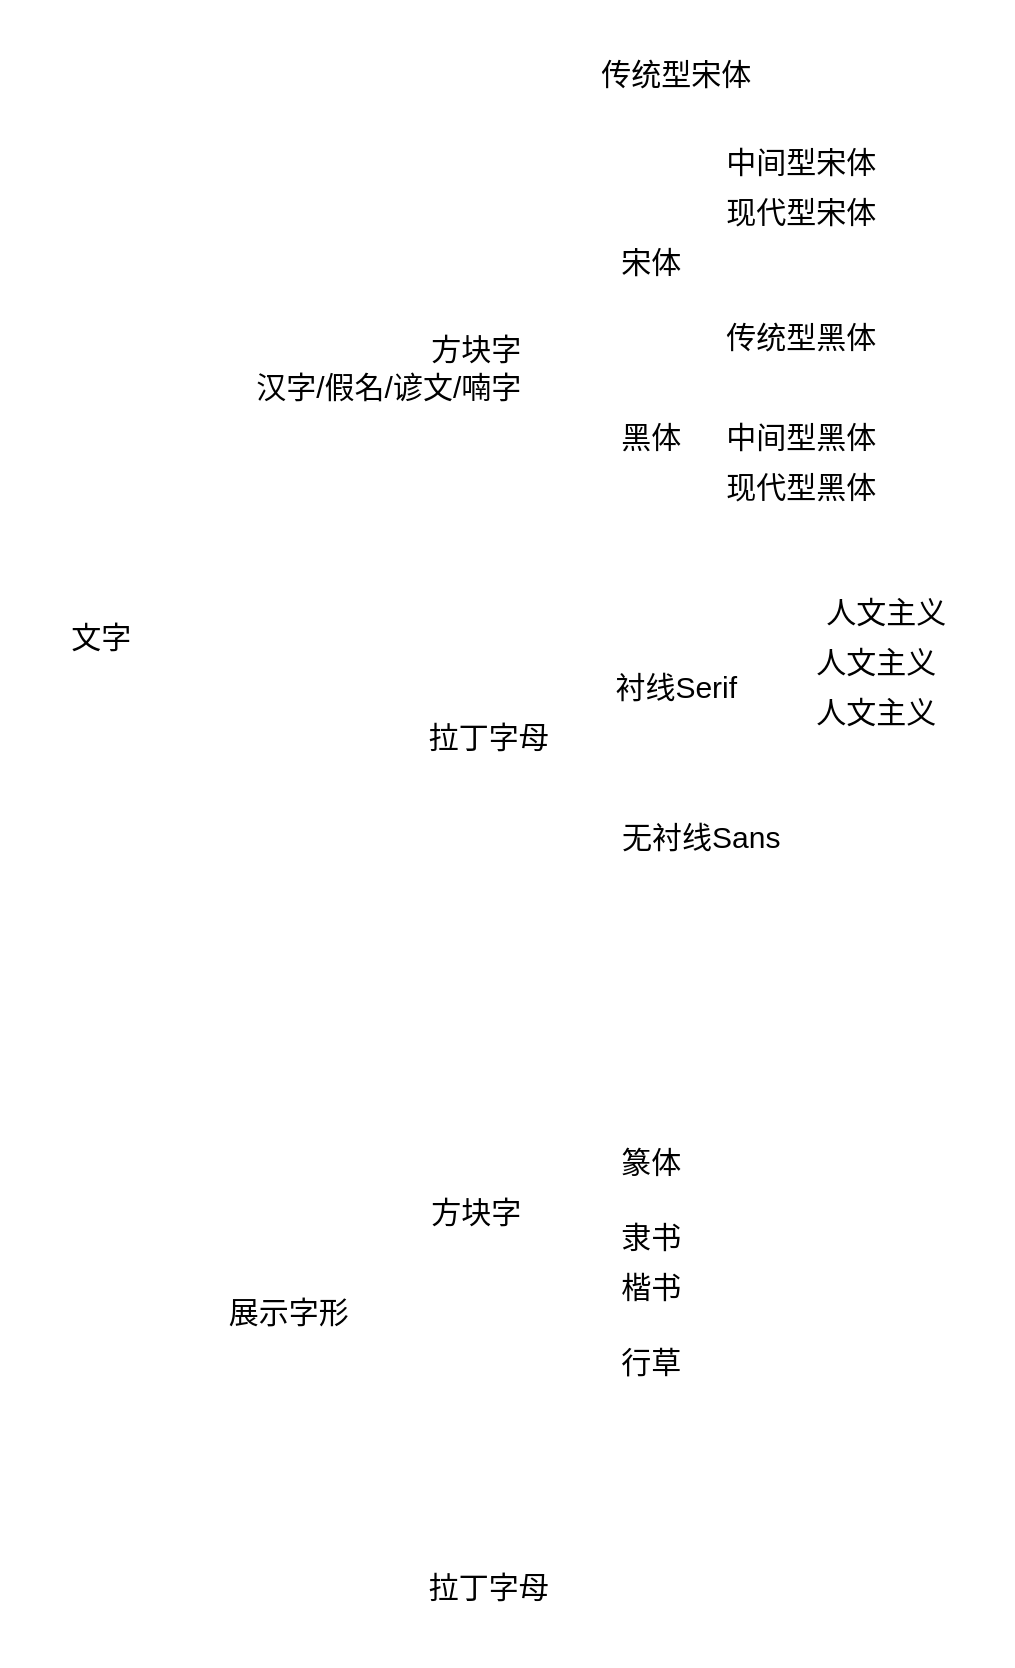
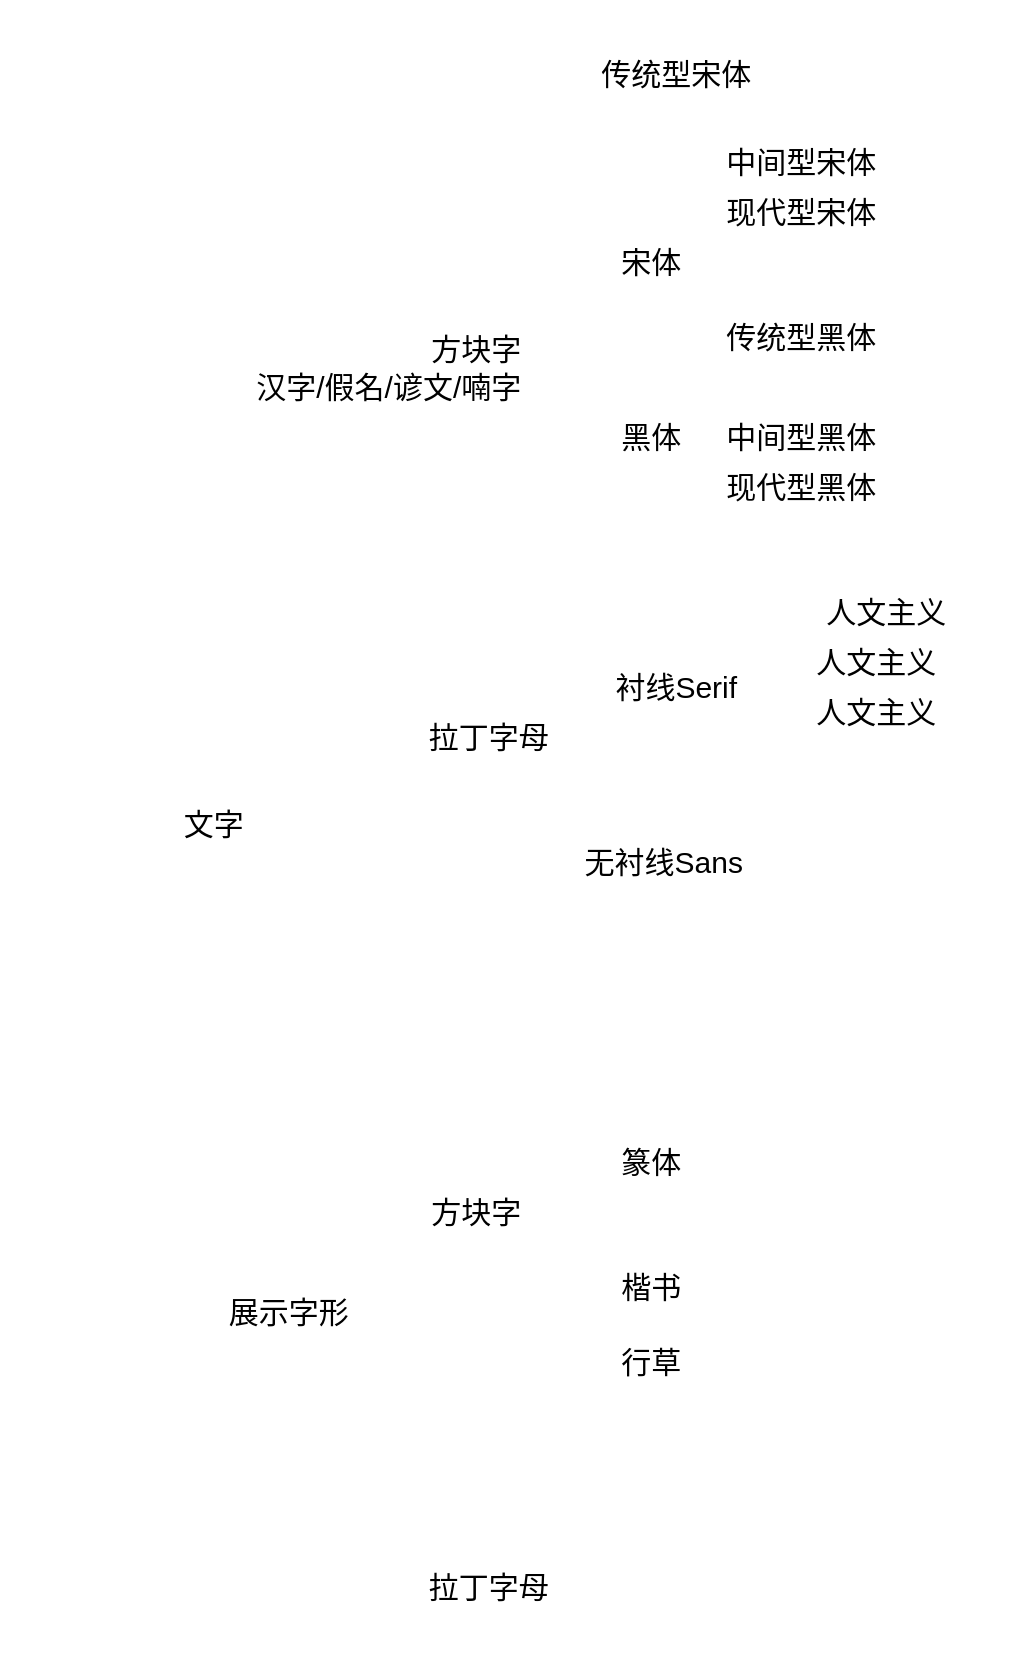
(101, 639) -> (214, 826)
(701, 839) -> (664, 864)
(651, 1239) -> none
